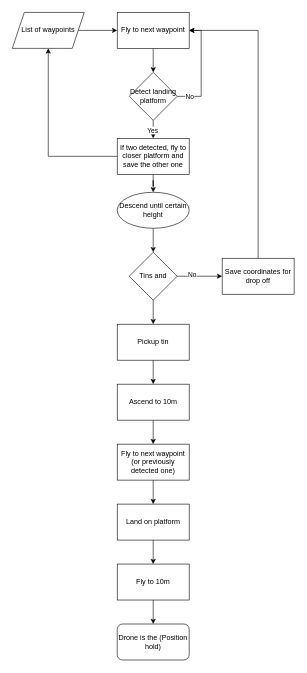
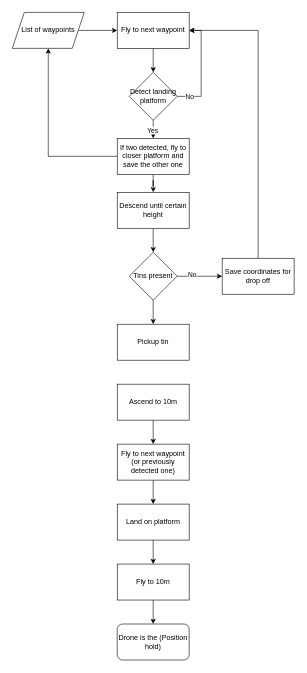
(153, 210) -> (153, 210)
(153, 276) -> (153, 276)
(153, 378) -> none
